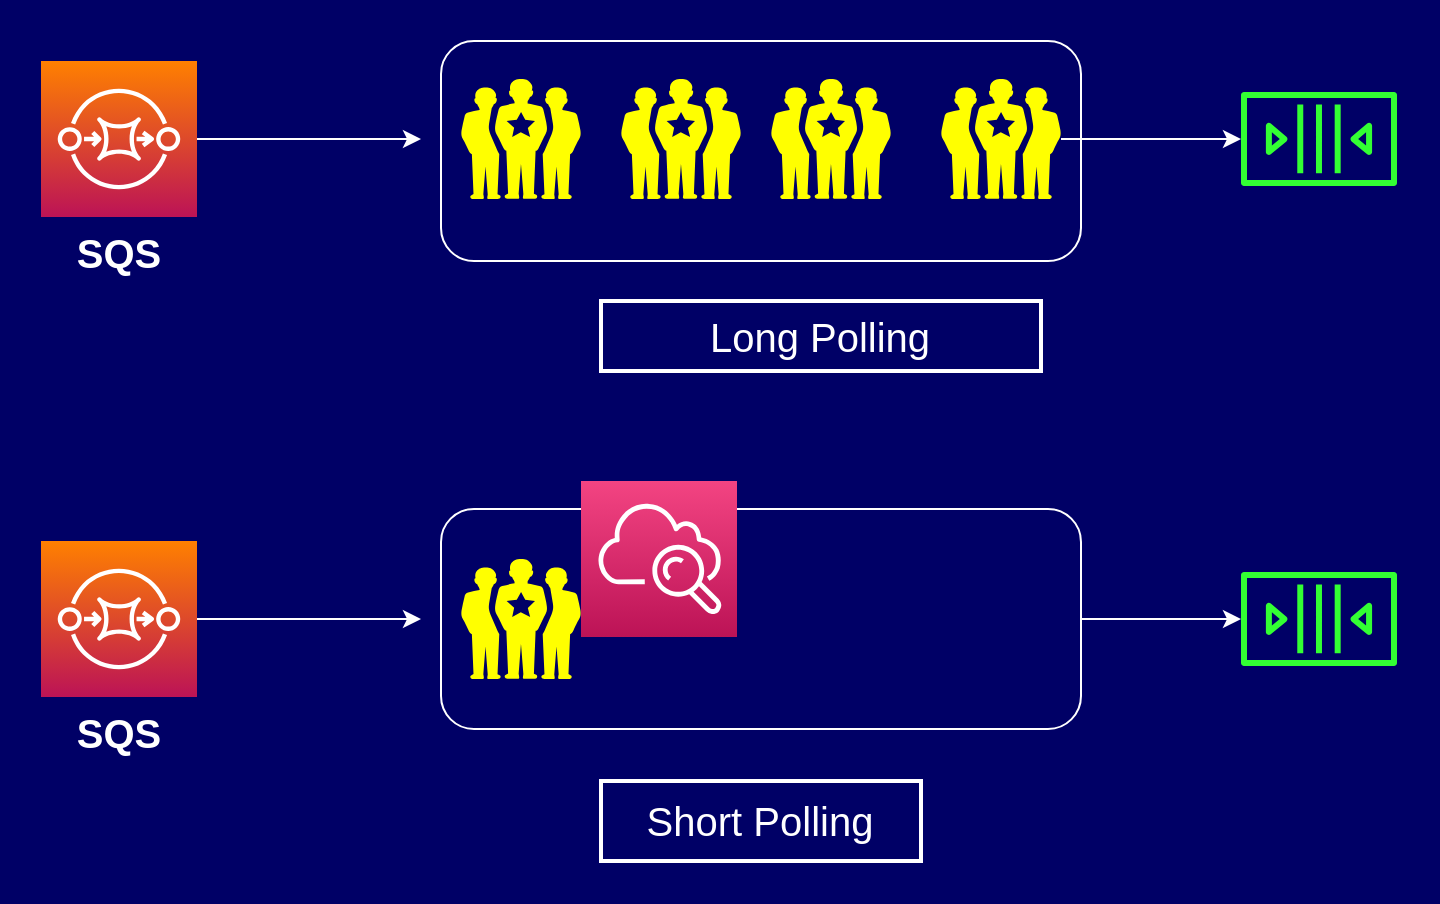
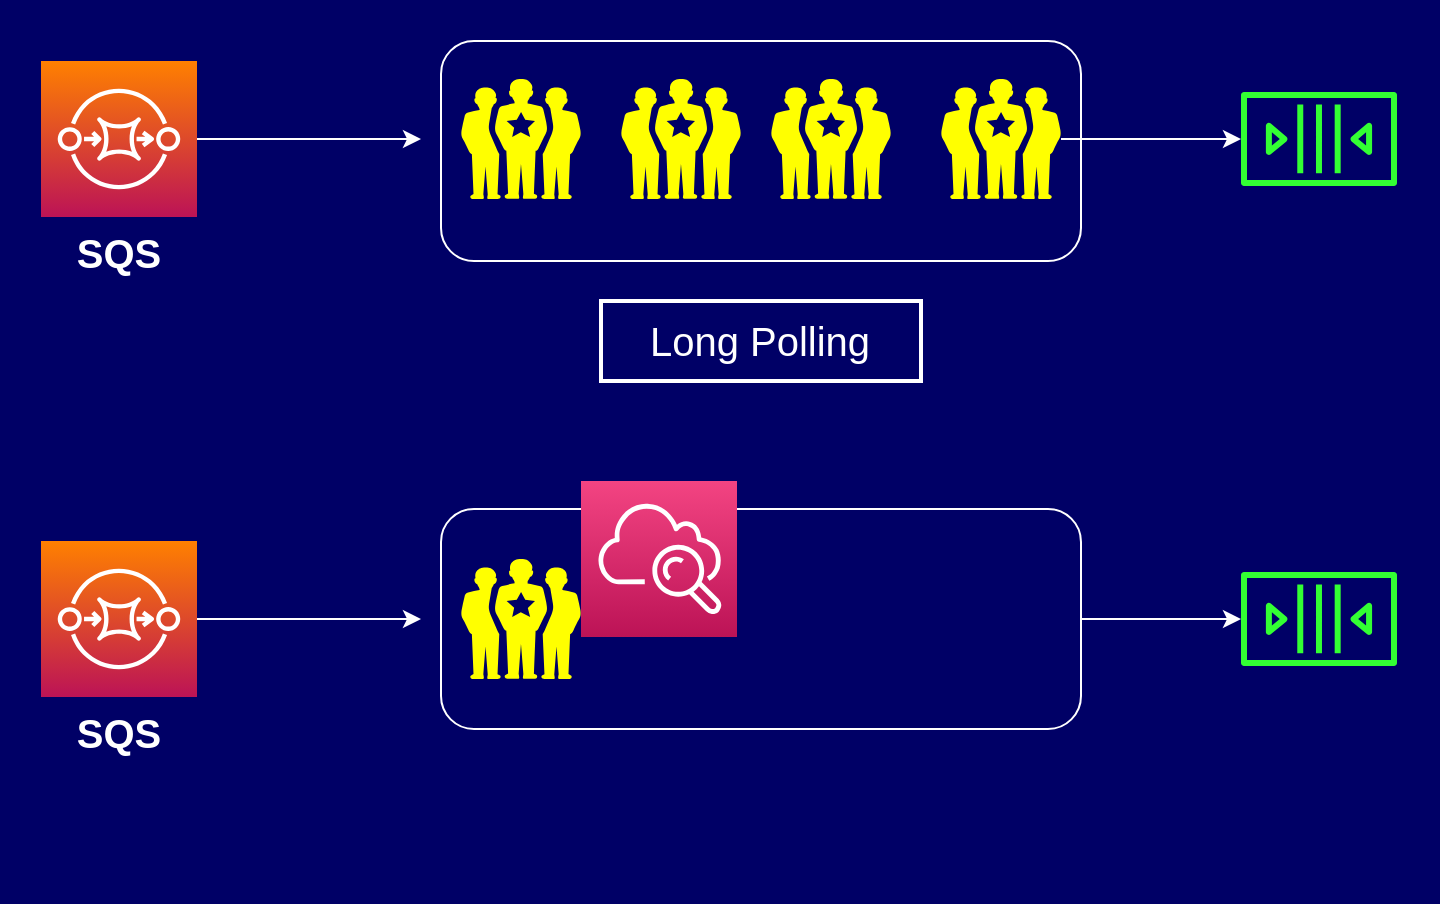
(821, 336) -> (761, 341)
(761, 821) -> none
